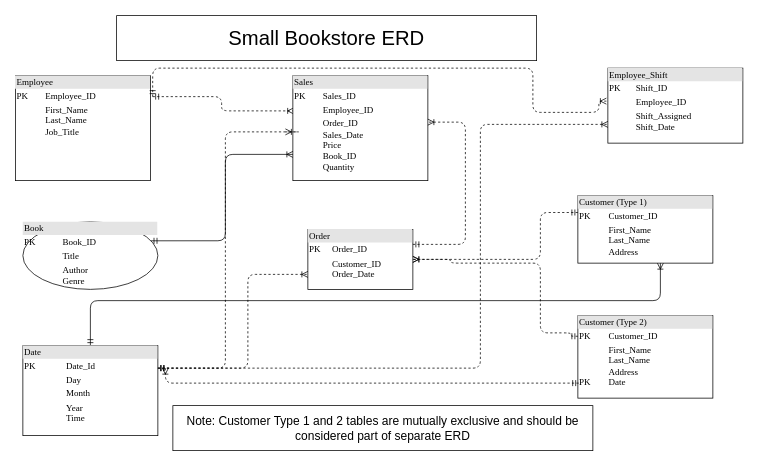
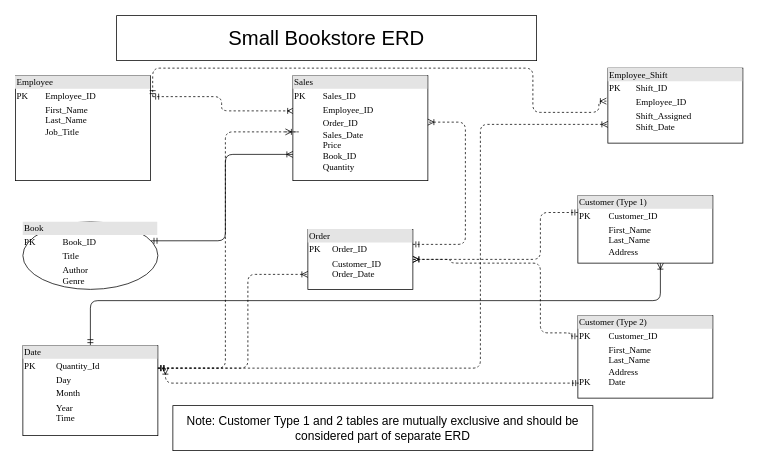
(46, 378) -> (54, 378)
